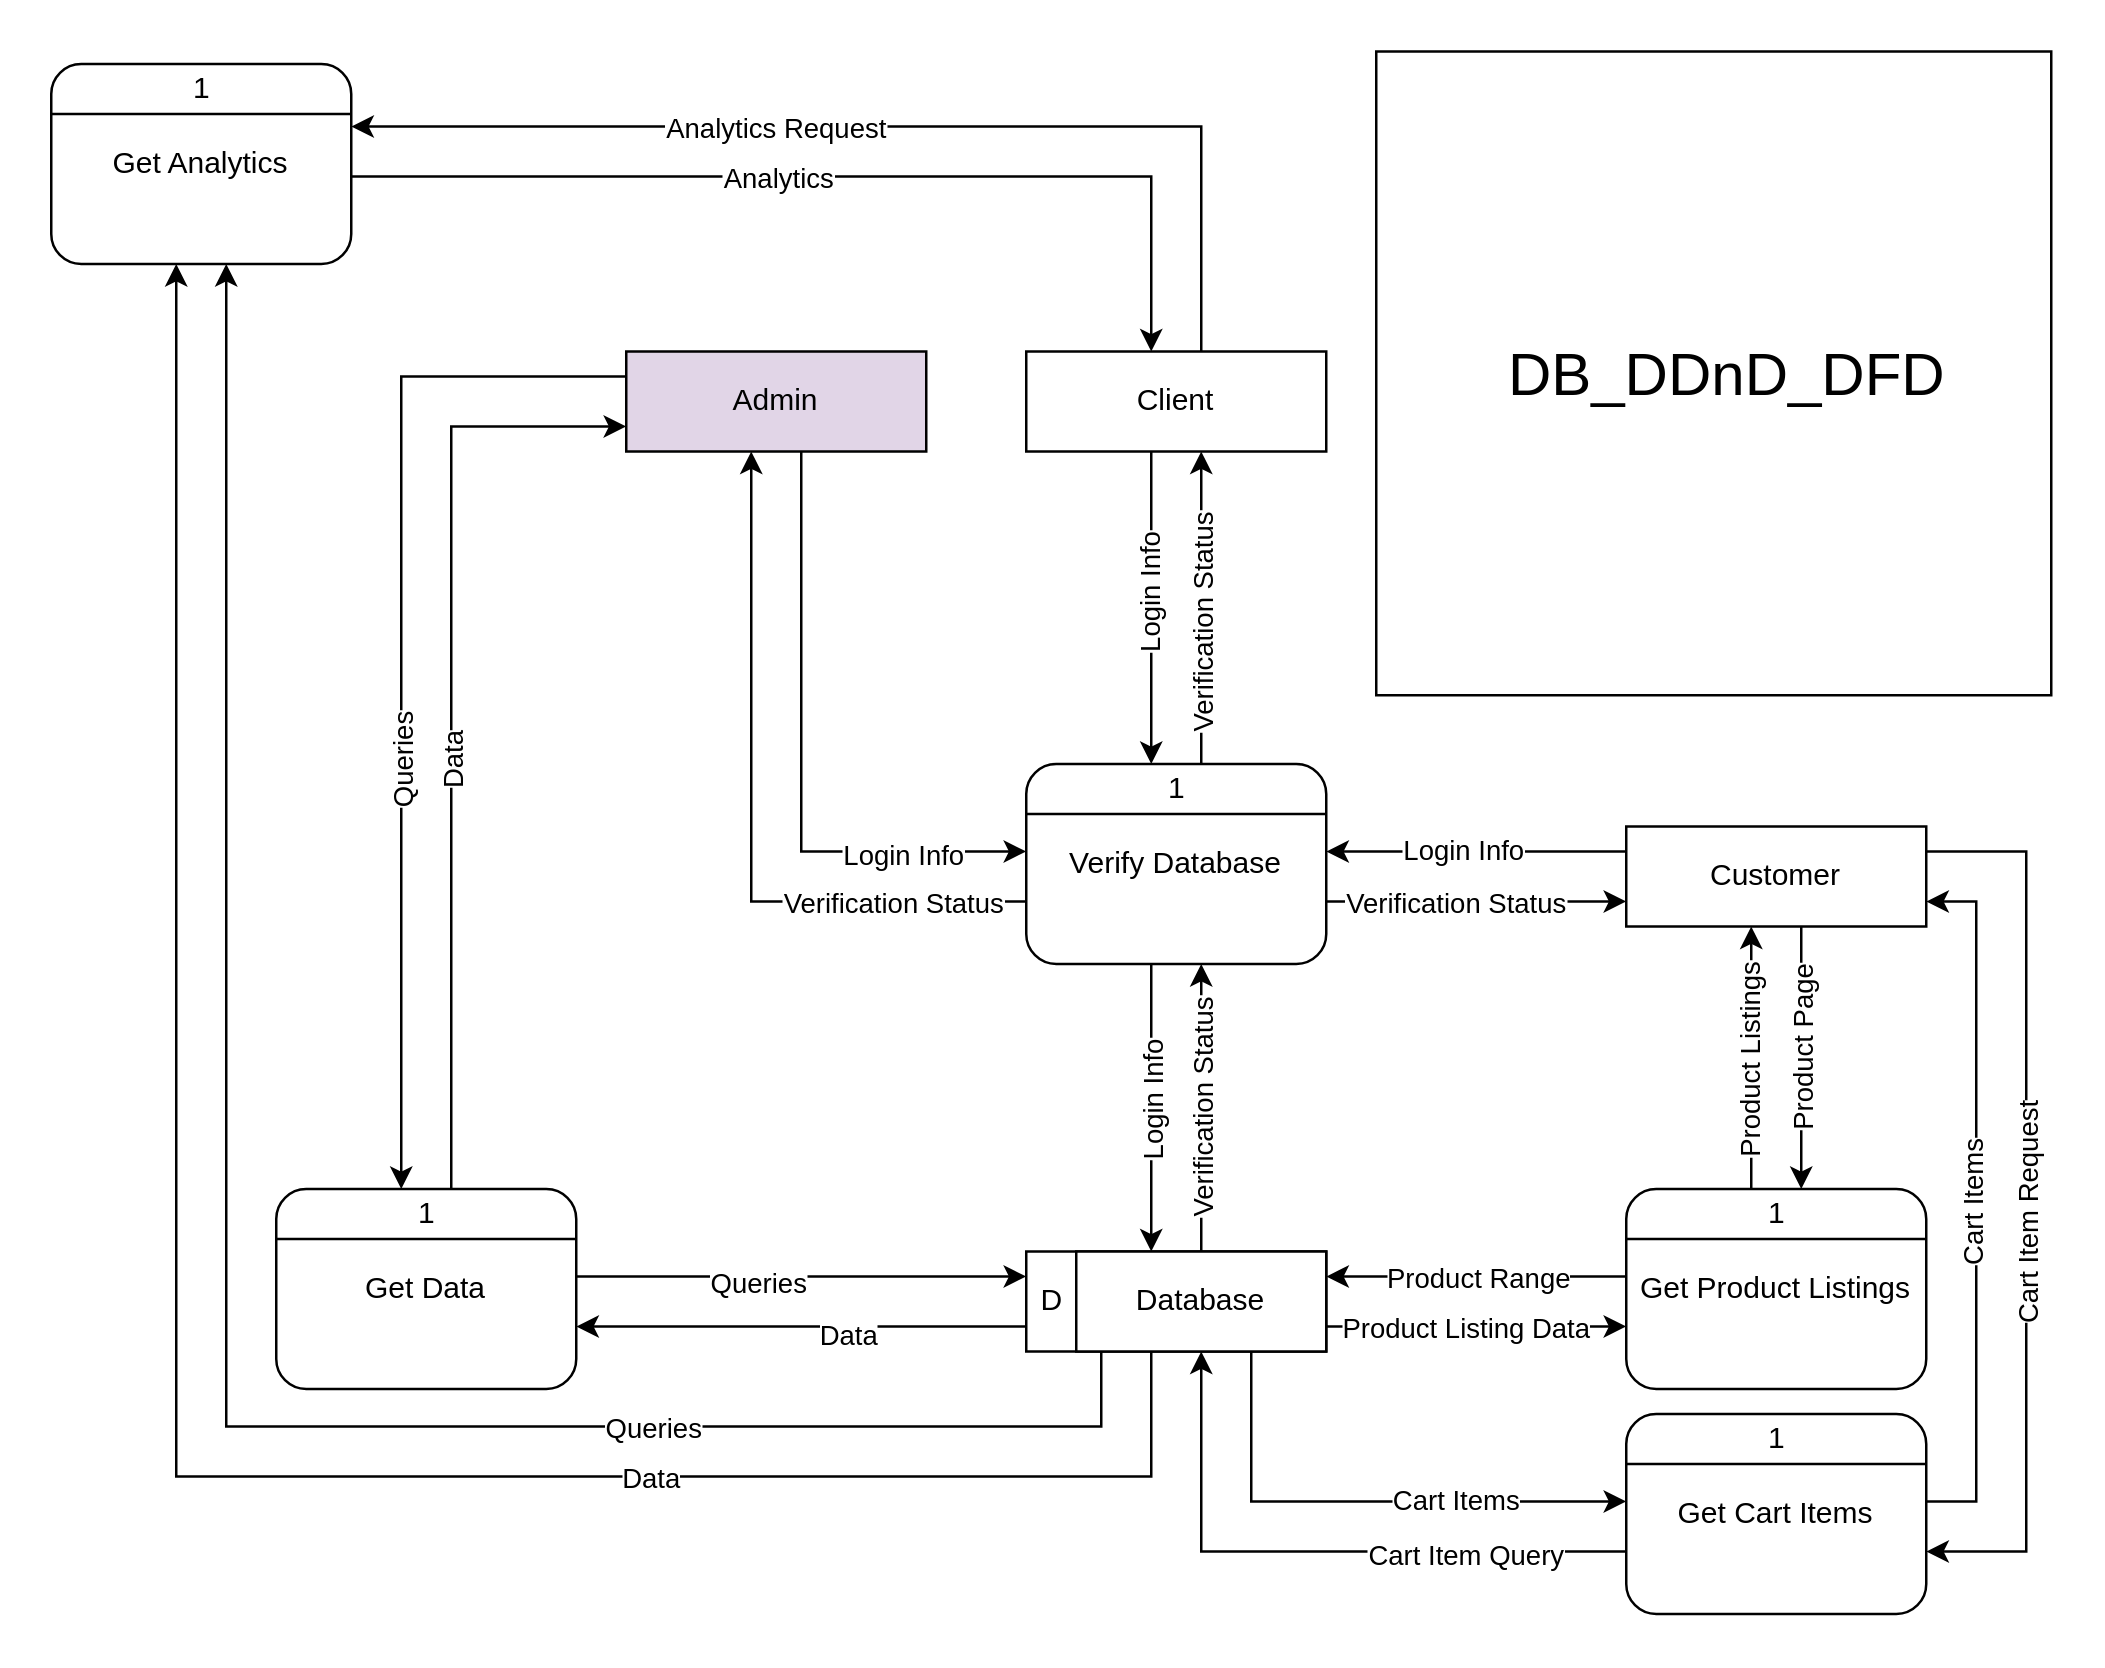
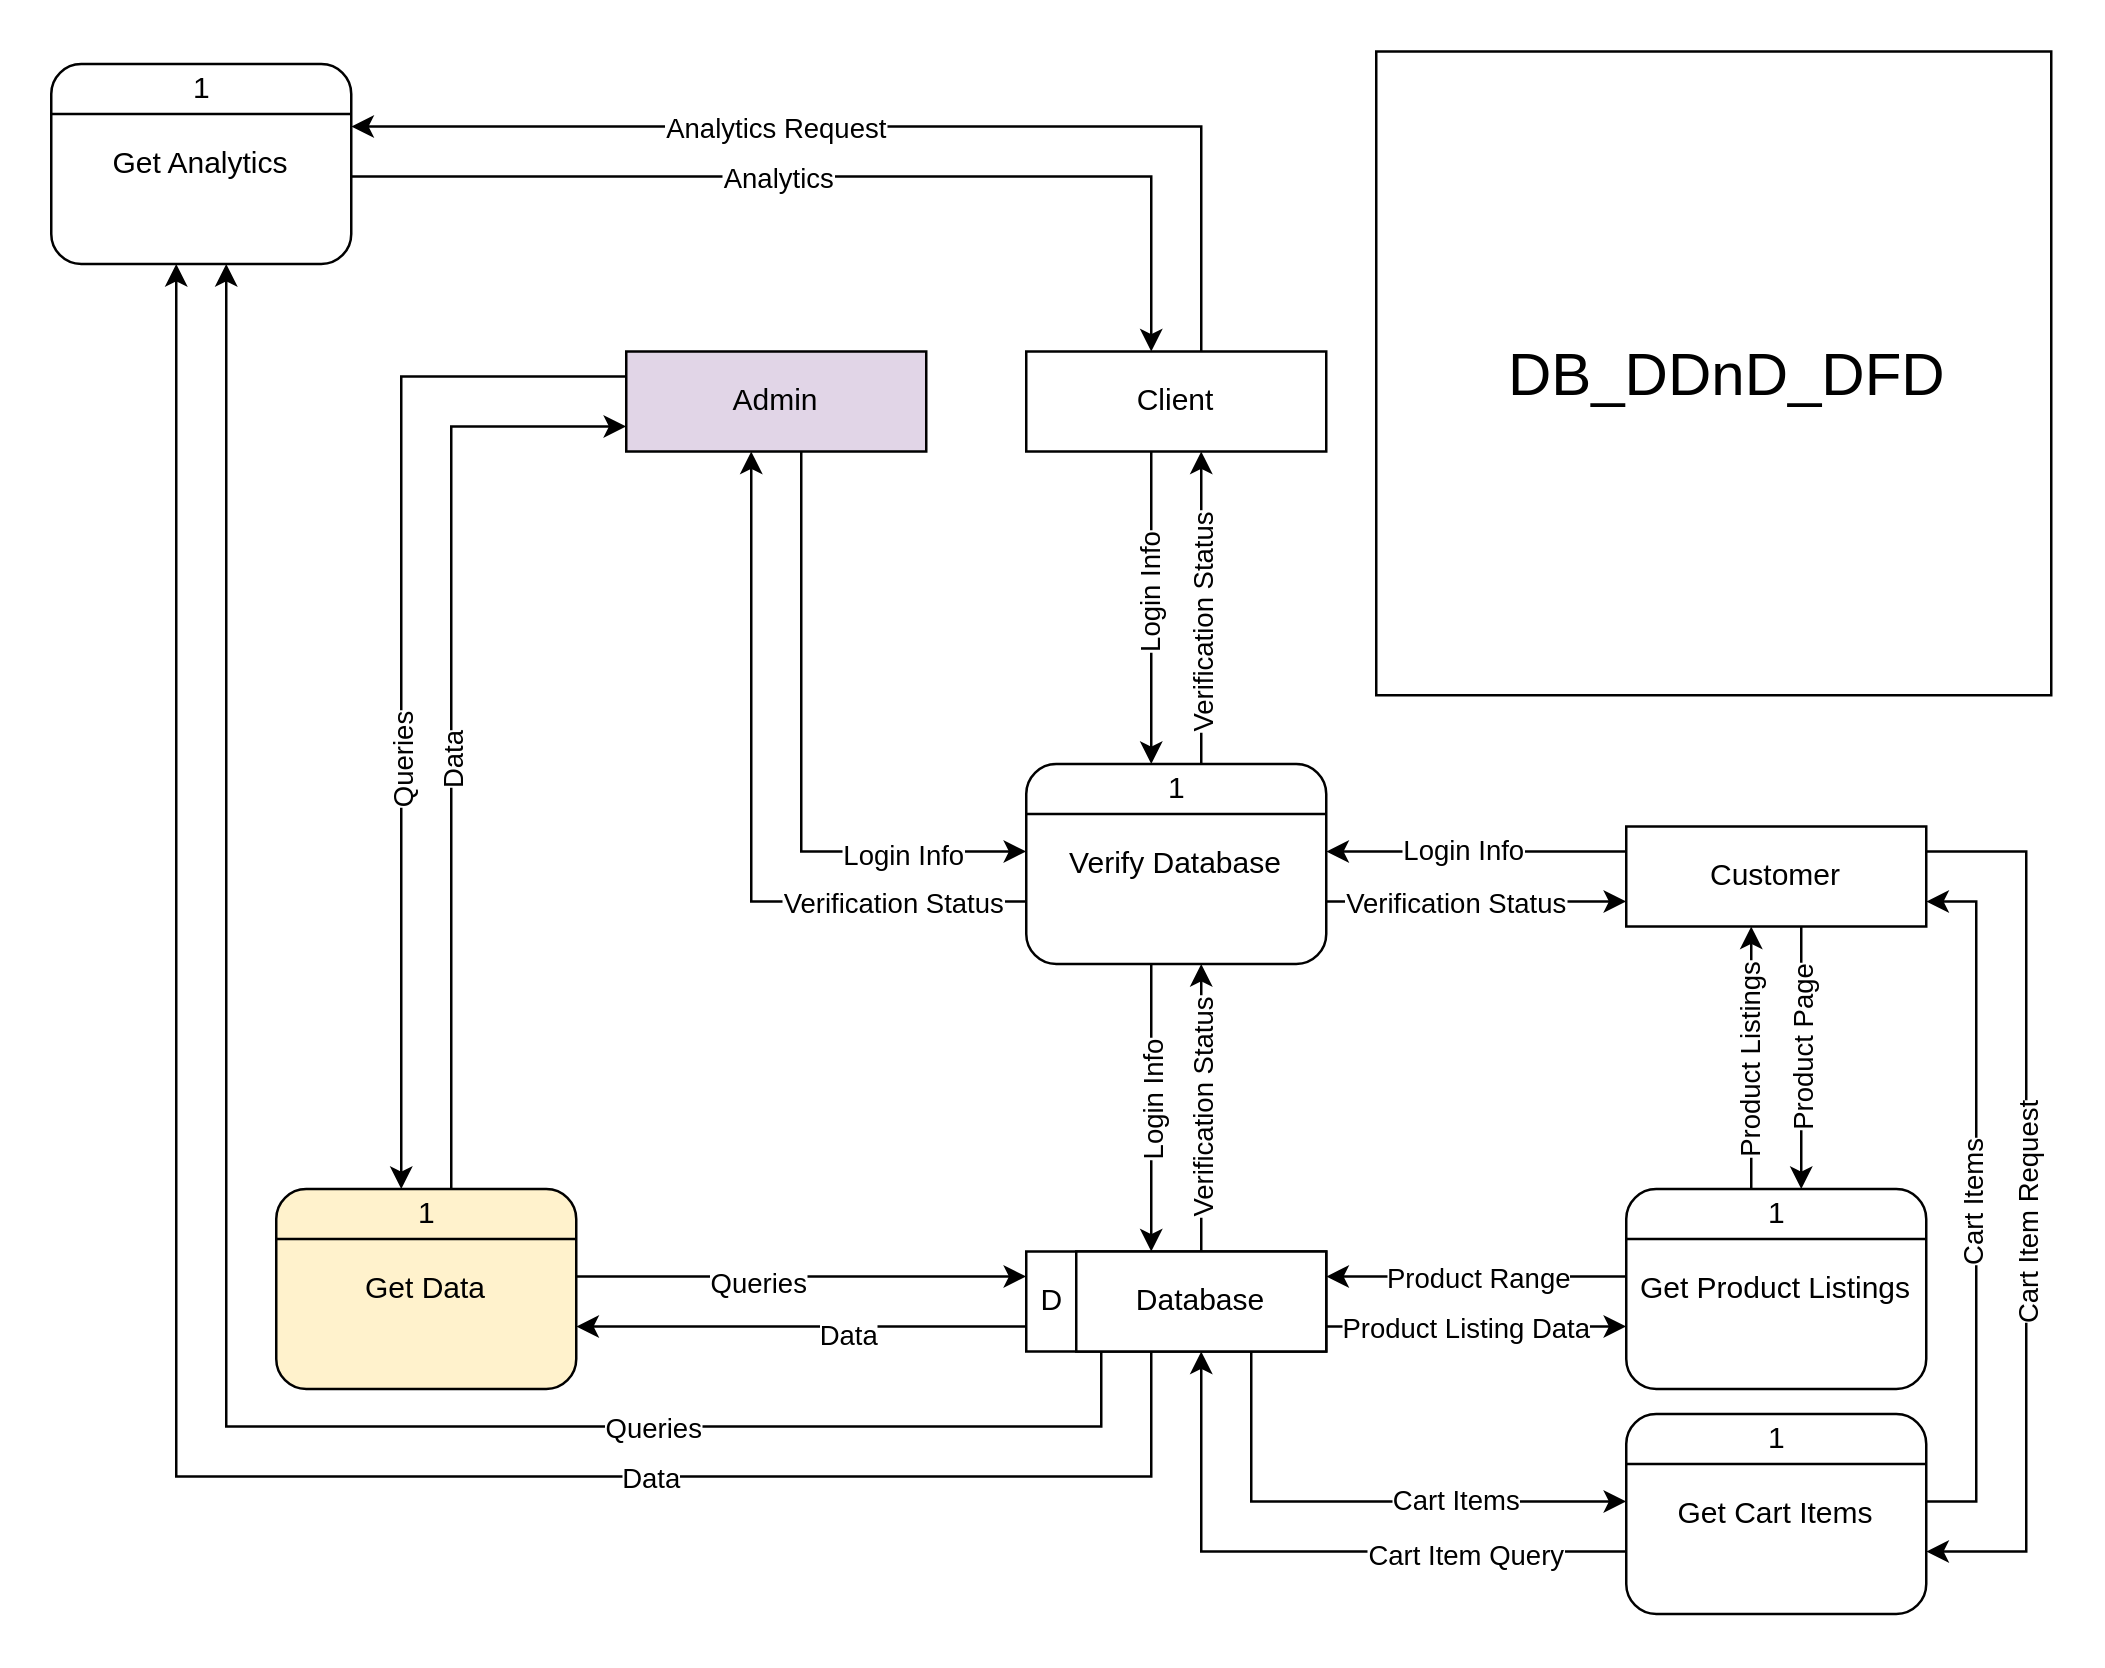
(426, 1289) -> (426, 1289)
